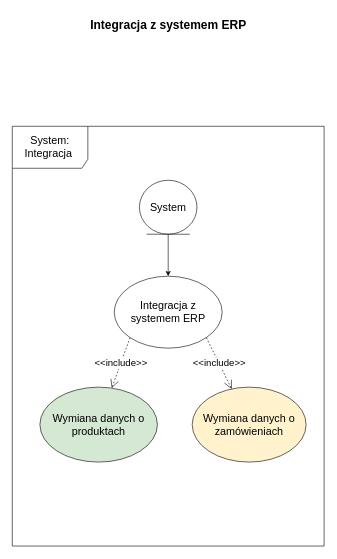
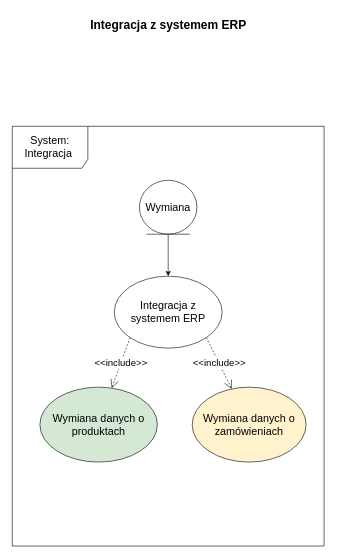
(168, 207) -> (168, 207)
